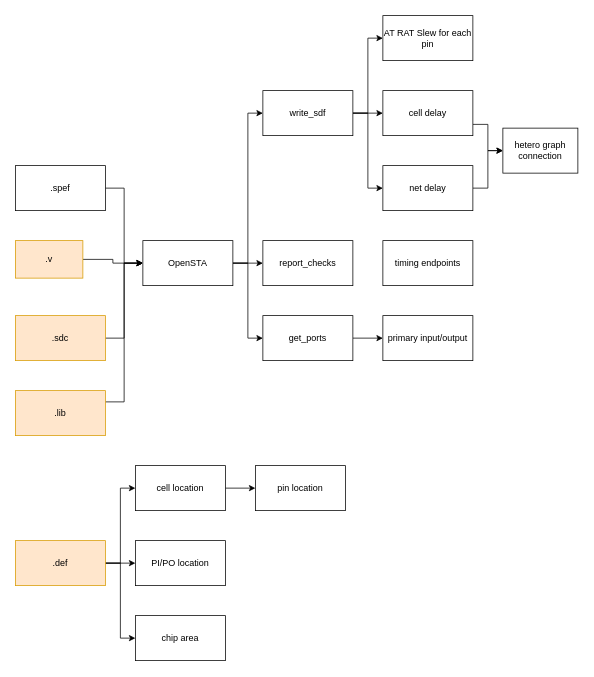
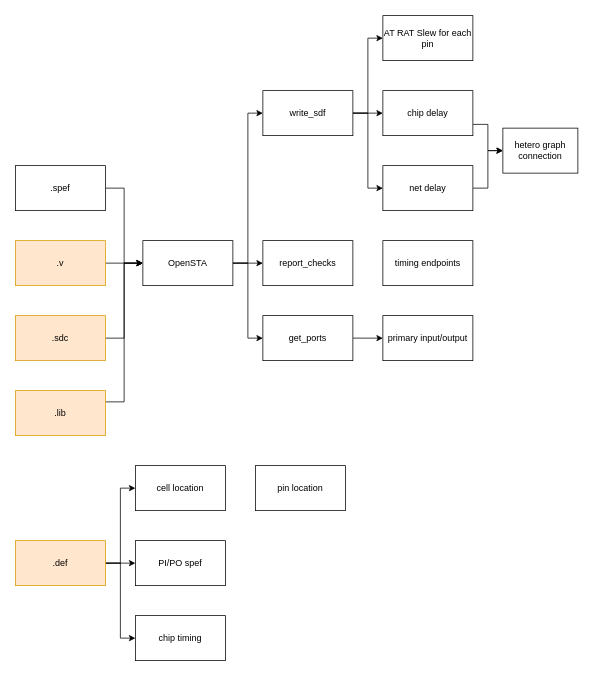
(428, 113) -> (428, 113)
(49, 259) -> (60, 263)
(249, 488) -> none
(180, 563) -> (180, 563)
(180, 638) -> (180, 638)
